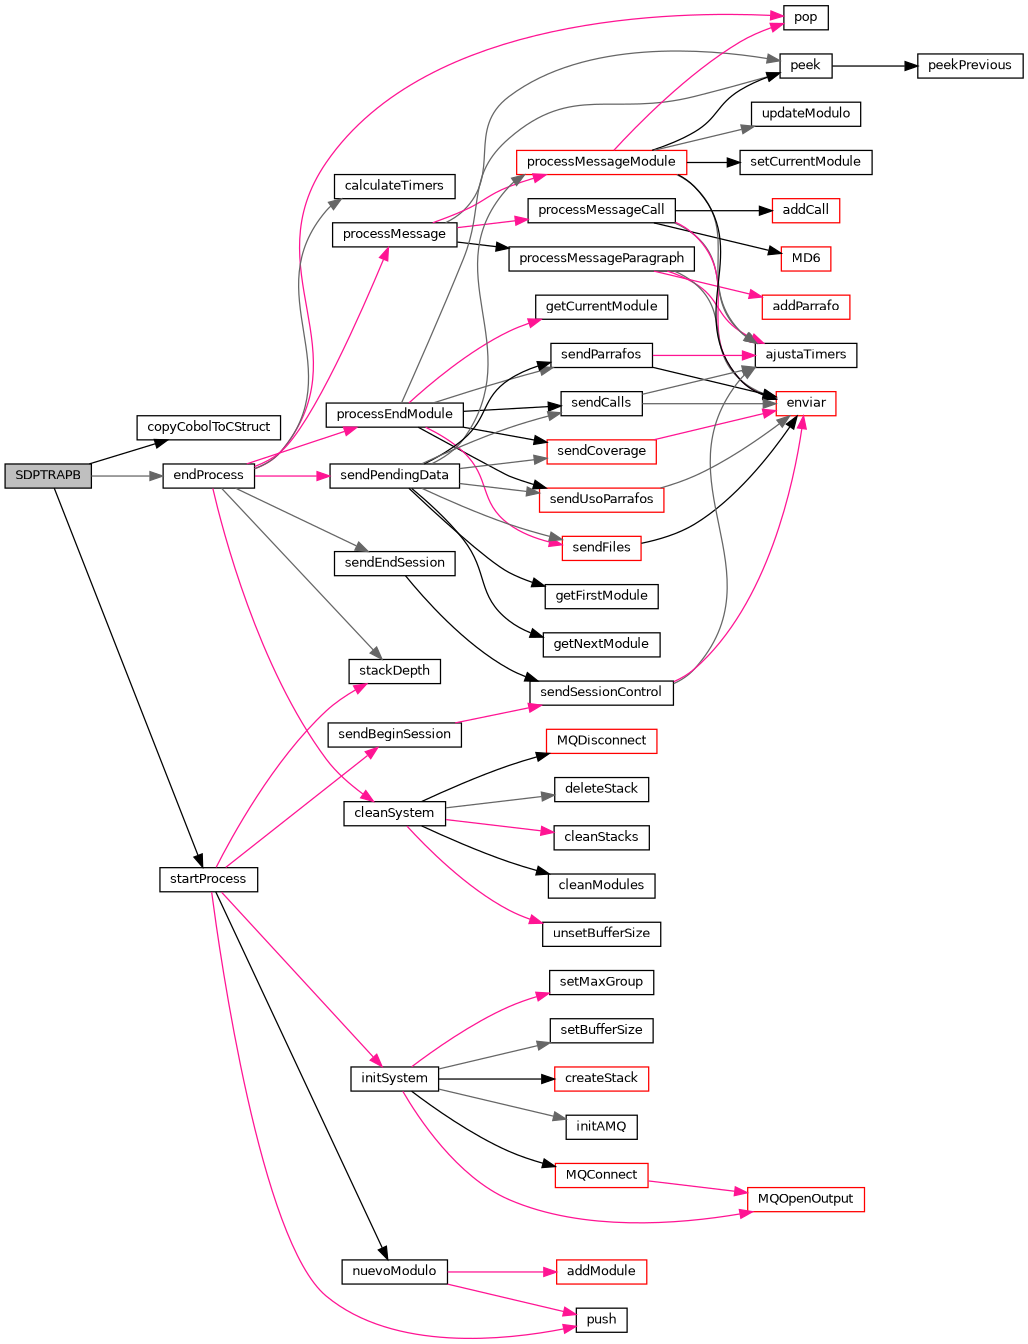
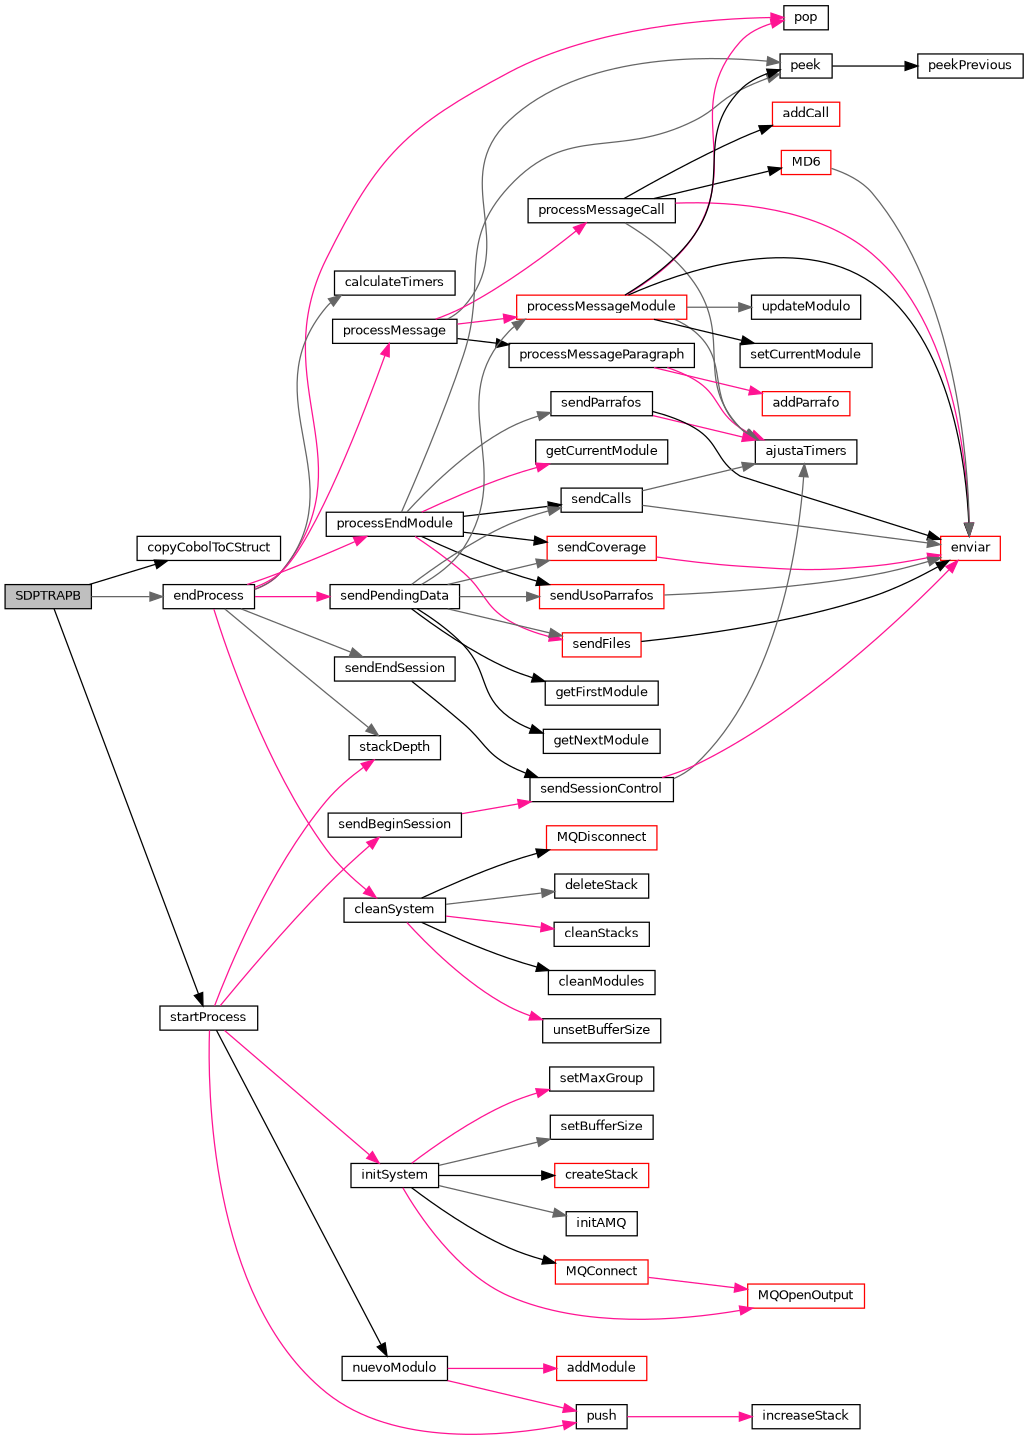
(718, 333) -> (940, 327)
(491, 398) -> none
none -> (806, 1417)
